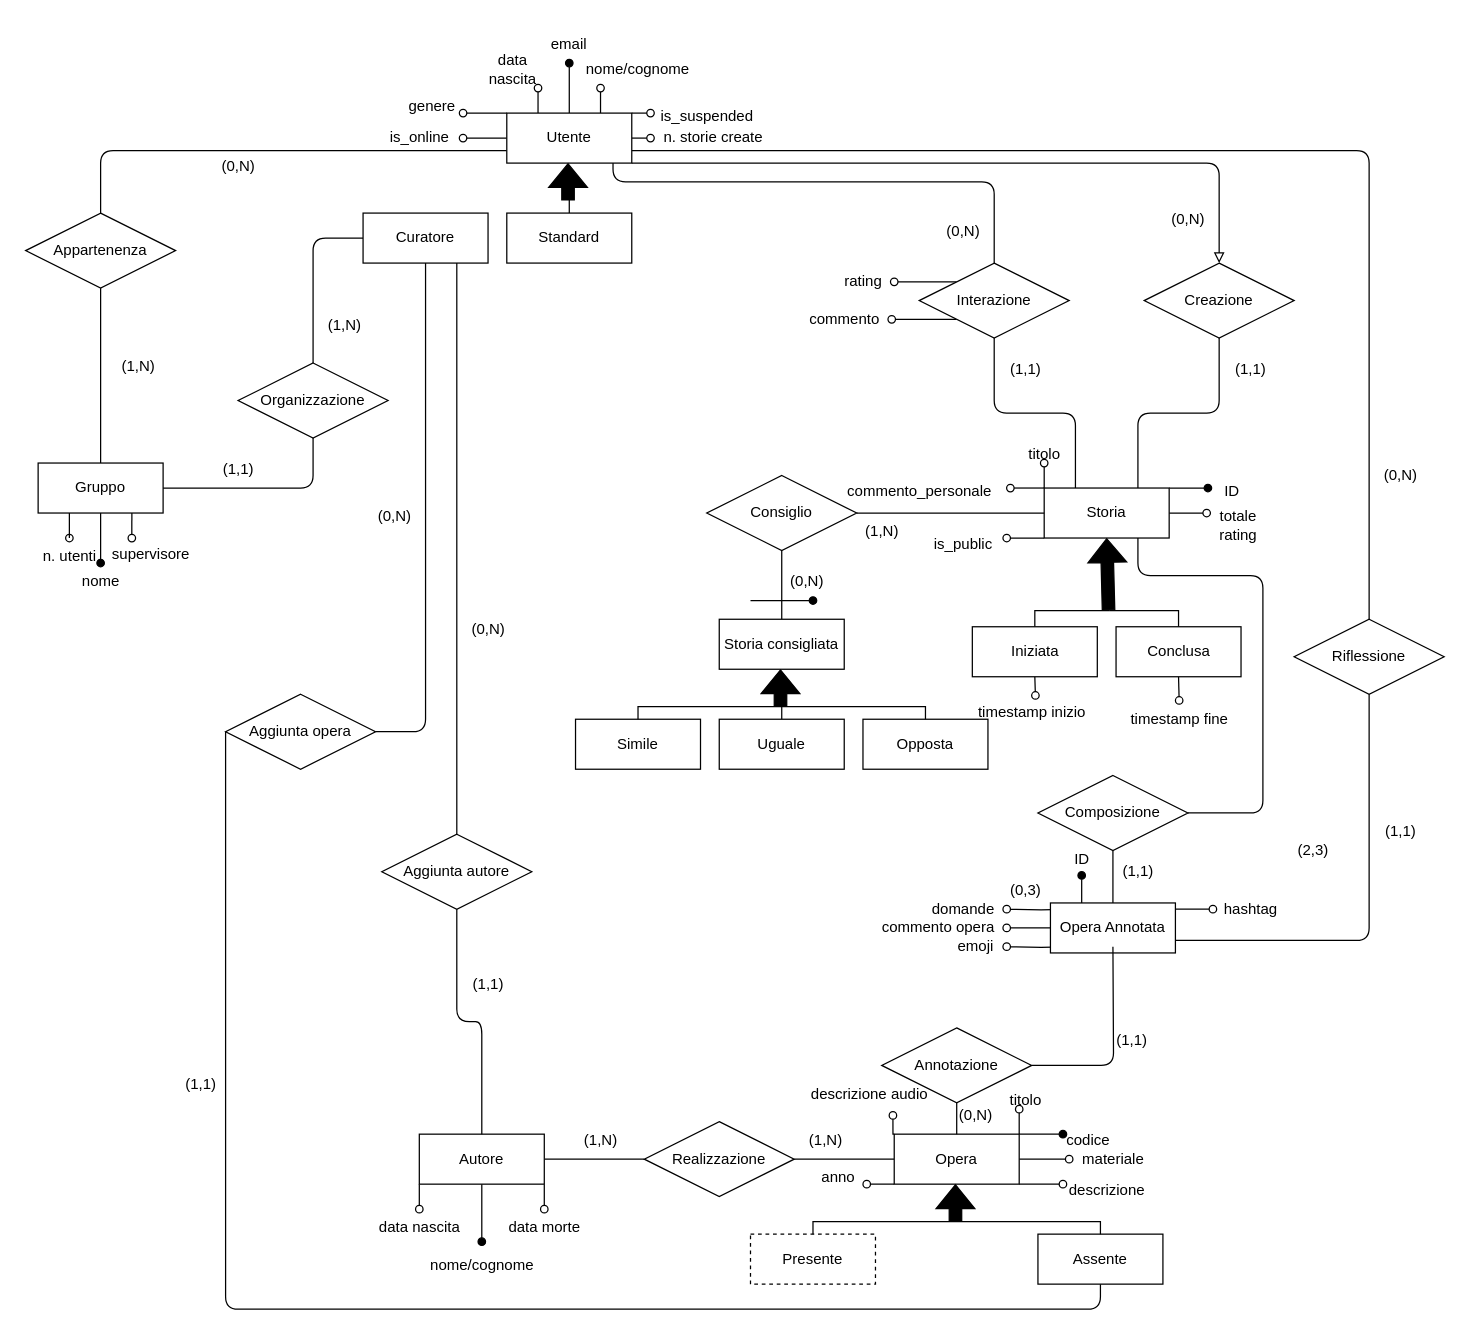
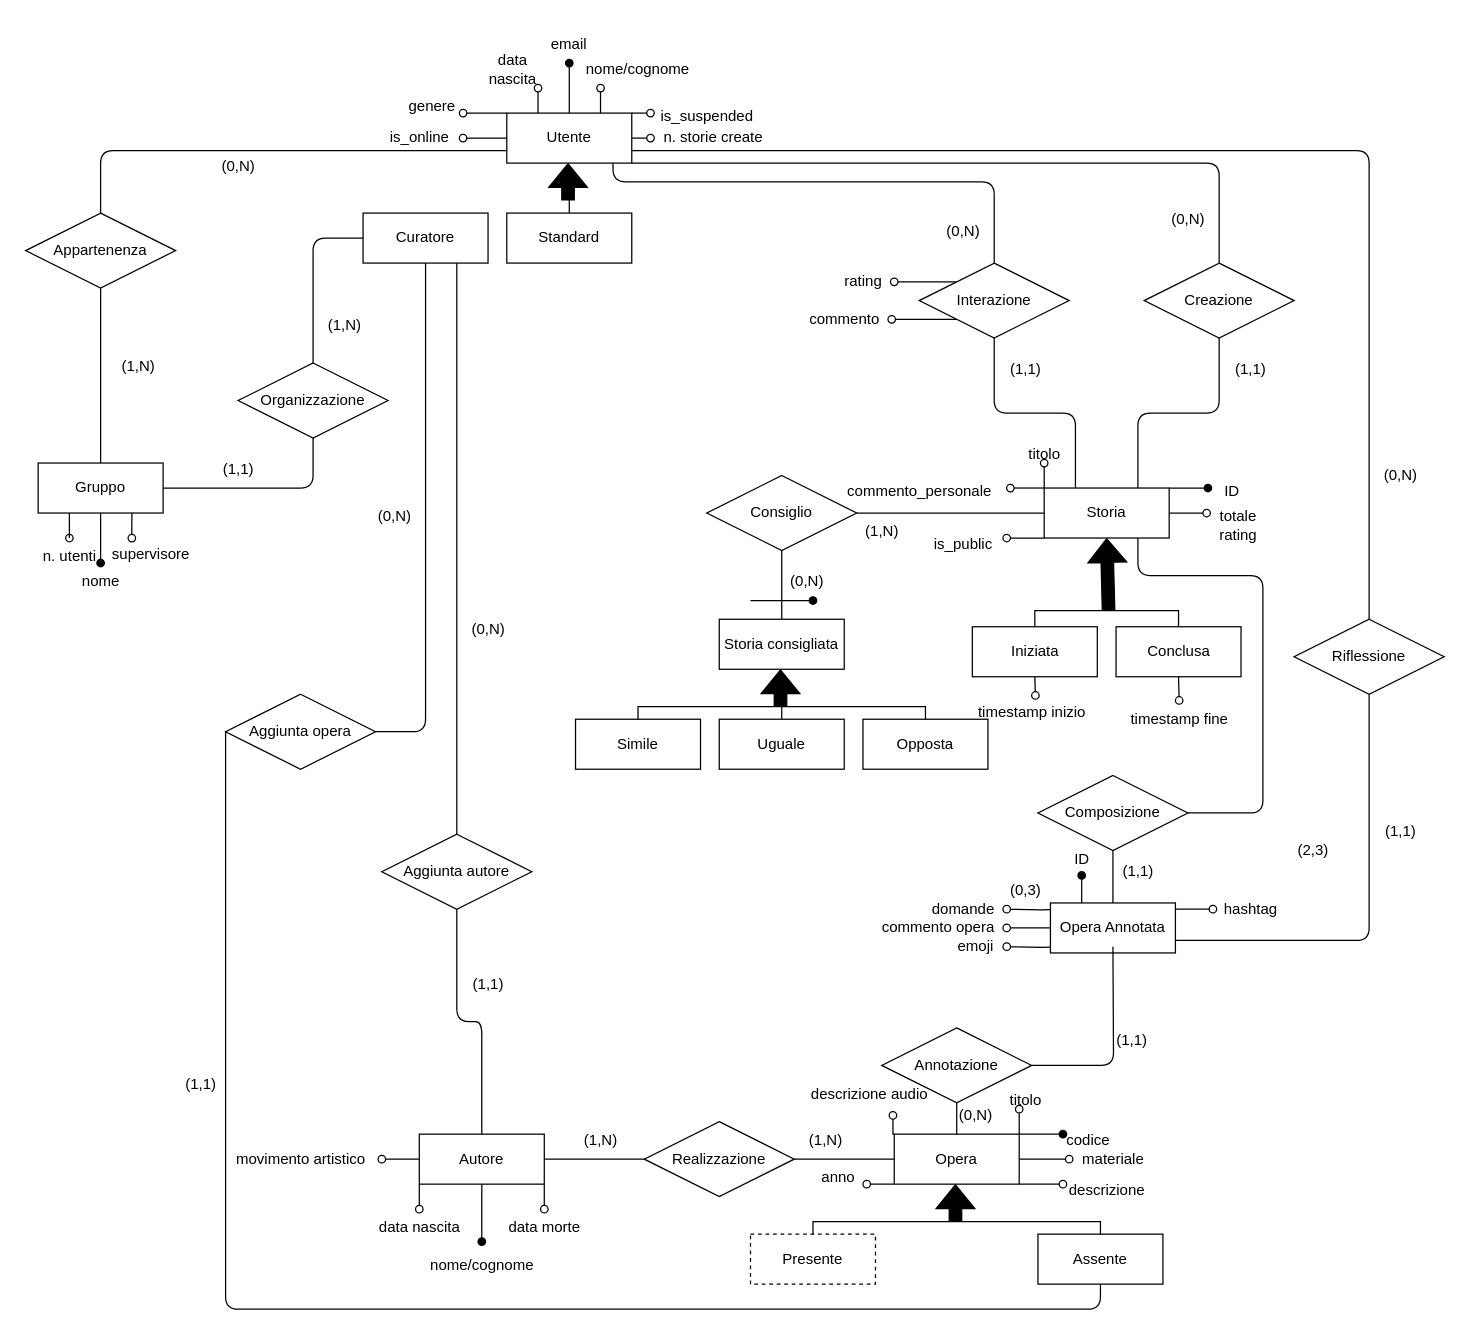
(1219, 251) -> (1219, 256)
none -> (301, 1159)
none -> (401, 1159)
